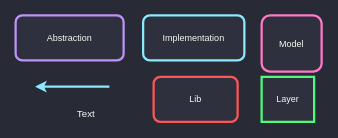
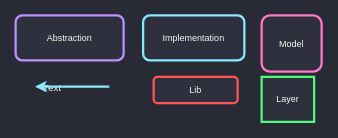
(195, 99) -> (195, 90)
(80, 114) -> (46, 87)
